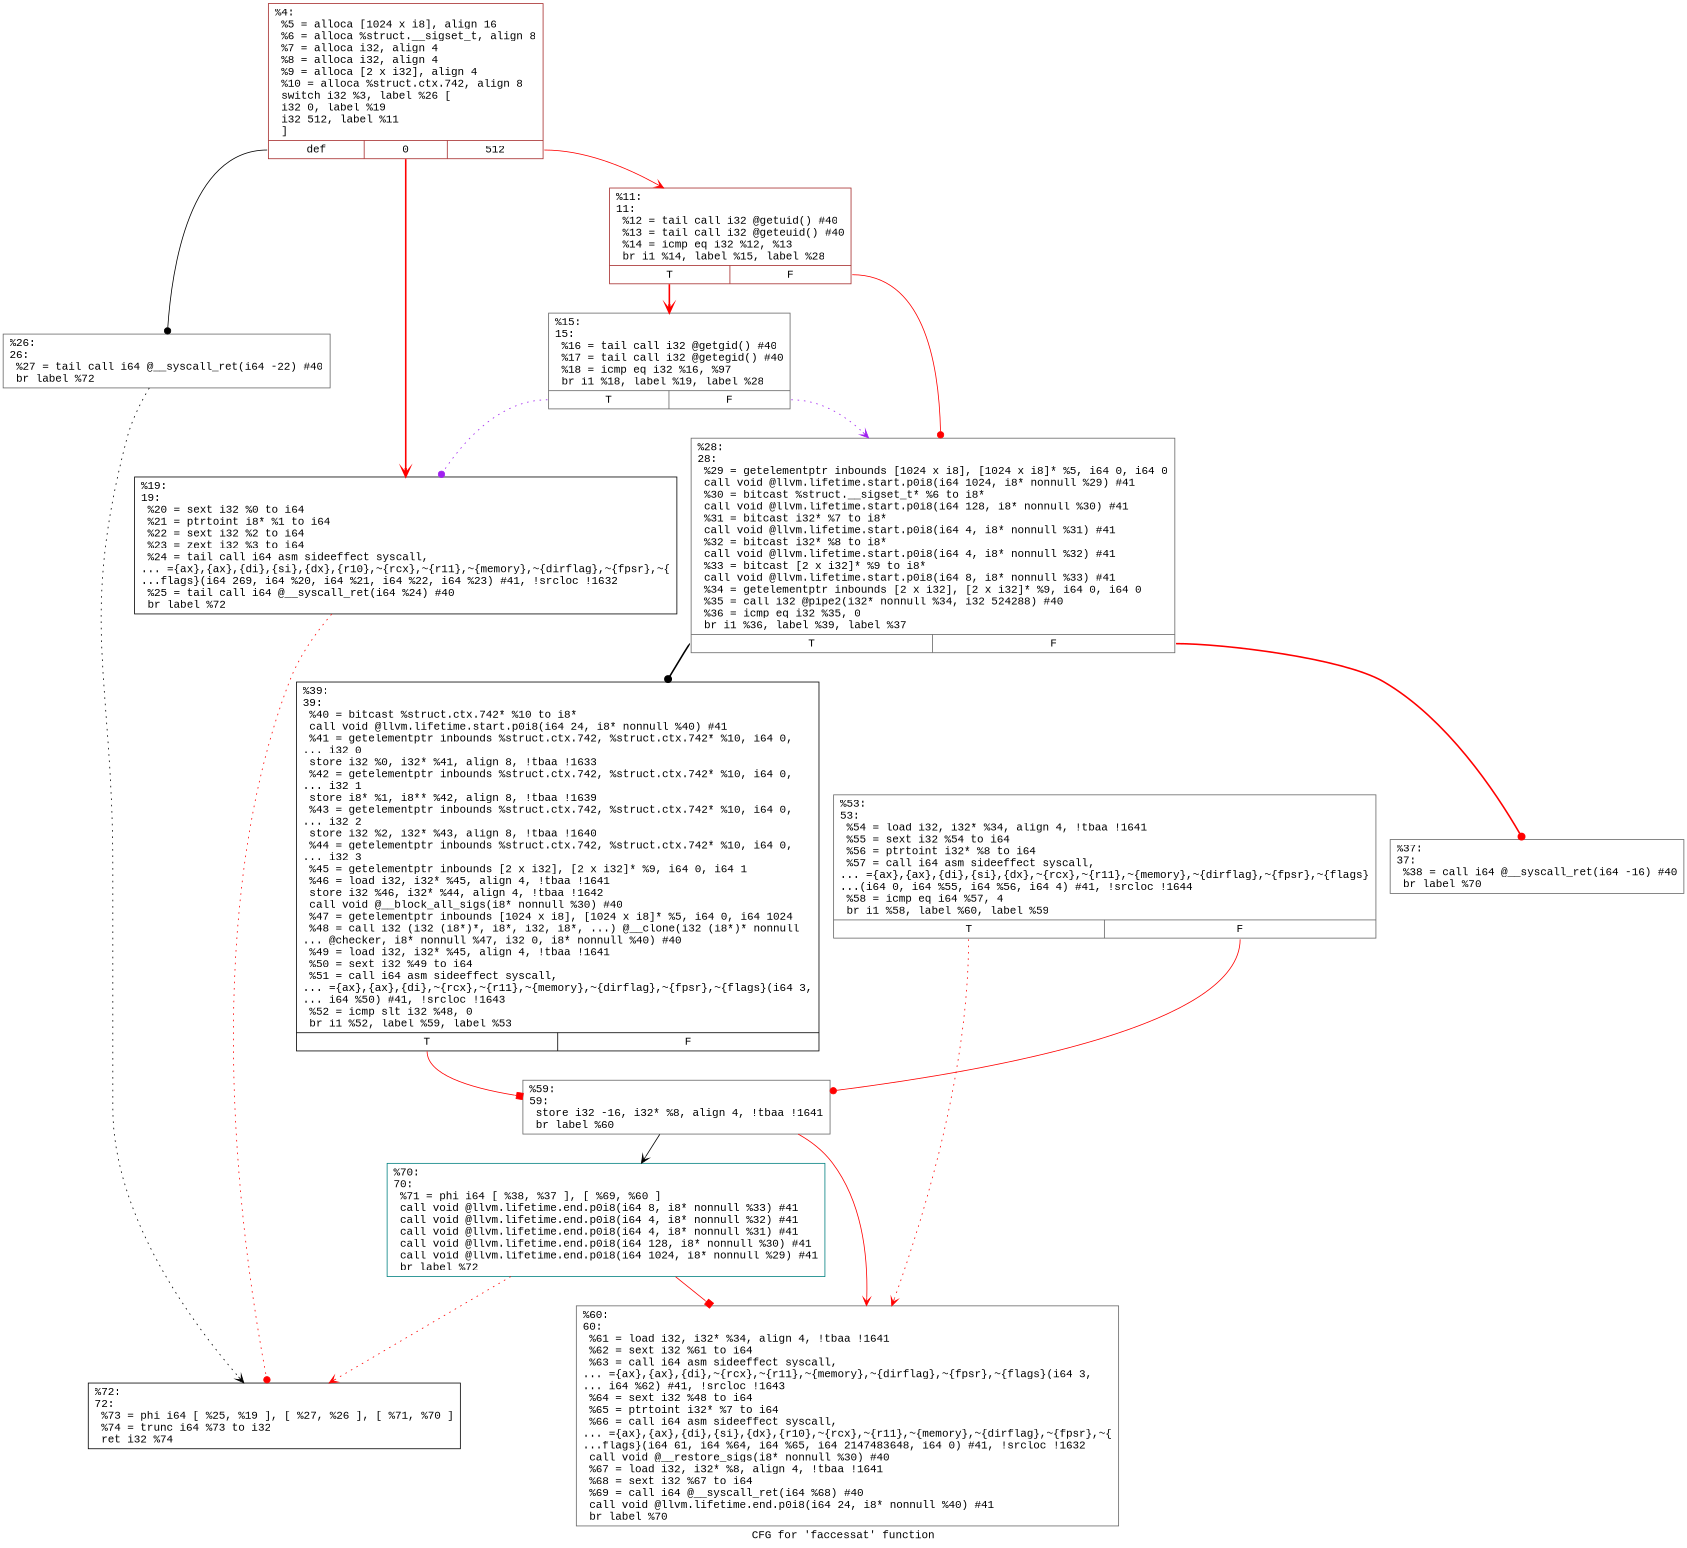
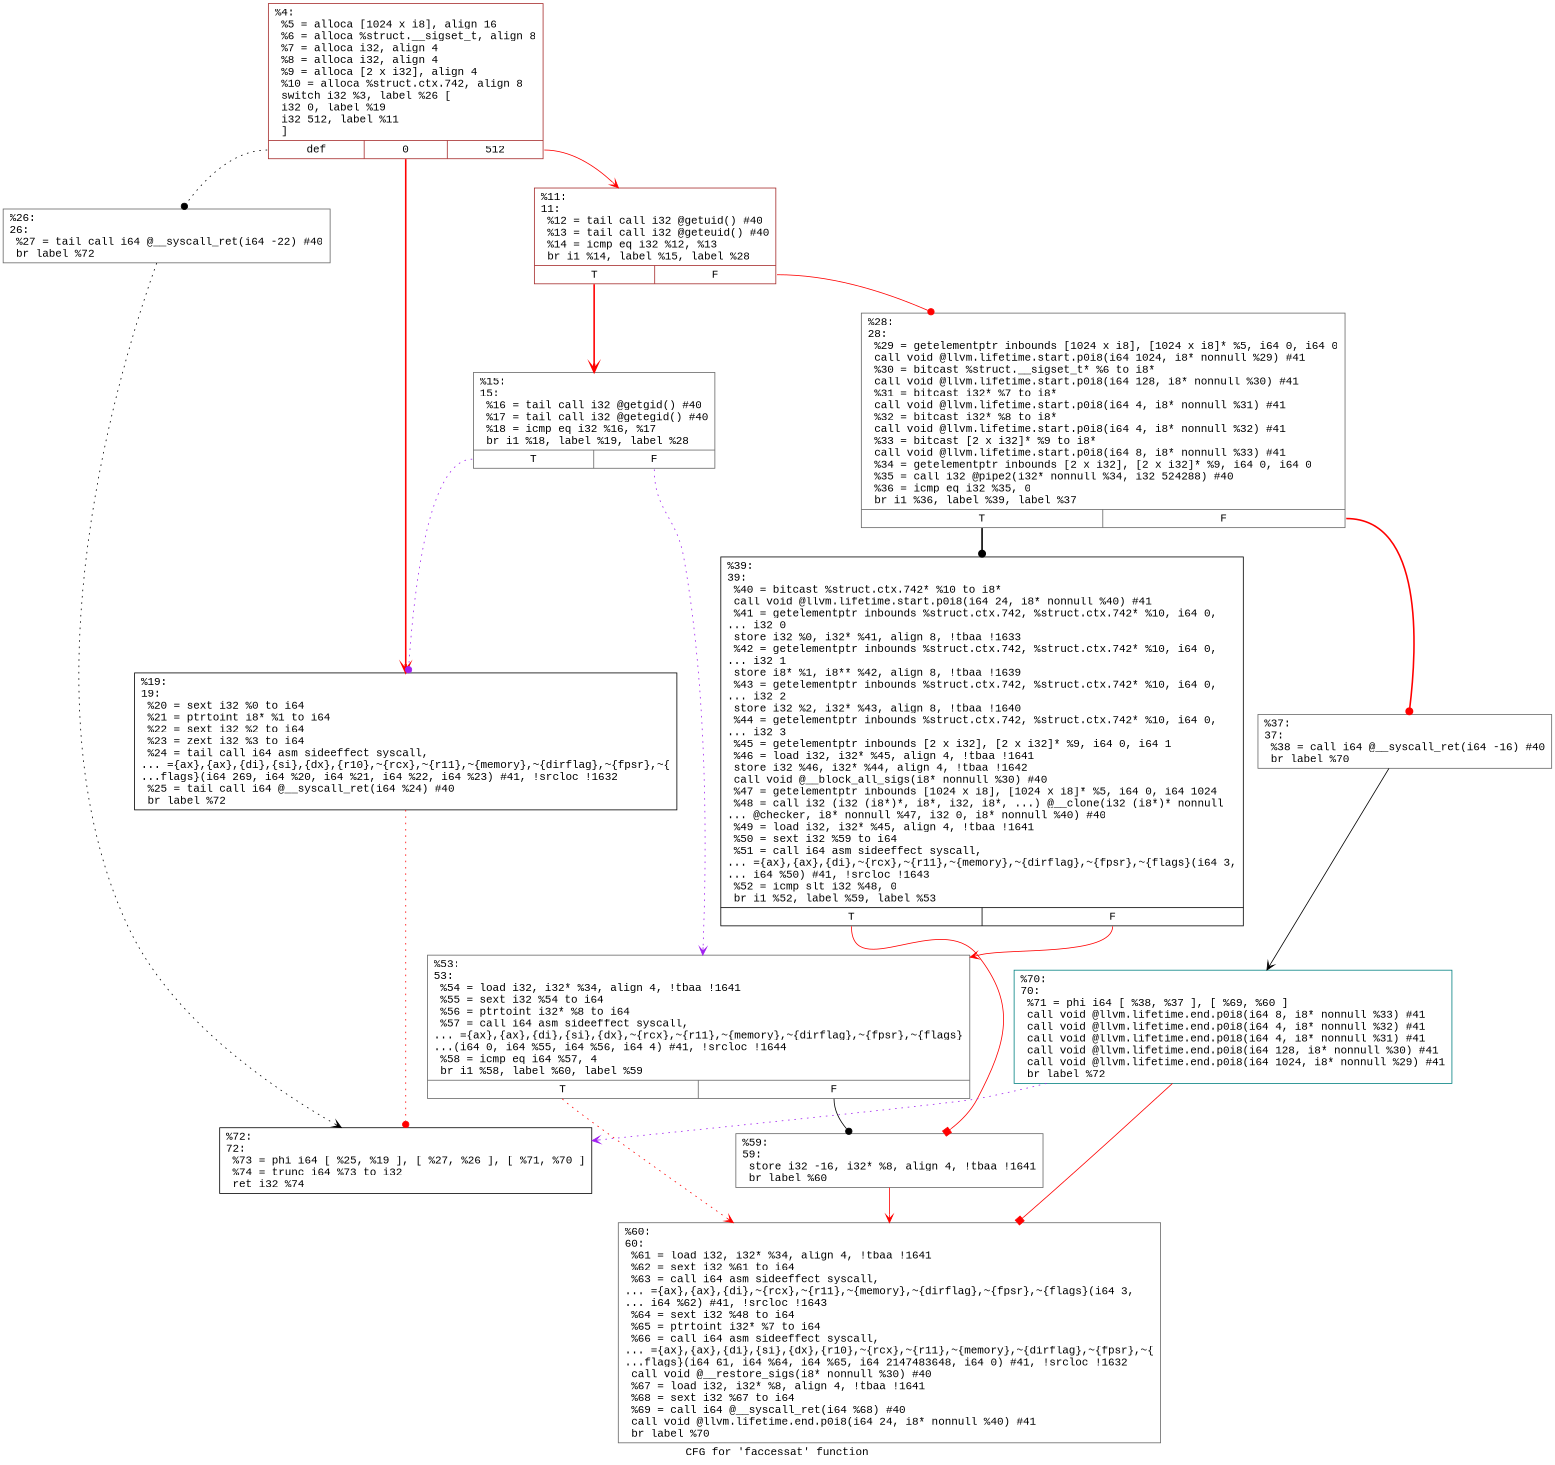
(189, 219) -> (221, 167)
(643, 369) -> (568, 429)
(830, 409) -> (701, 705)
none -> (1049, 950)
(388, 964) -> (812, 839)
(1057, 1050) -> (836, 1110)
(653, 1145) -> (1330, 866)
(423, 1328) -> (824, 1116)
